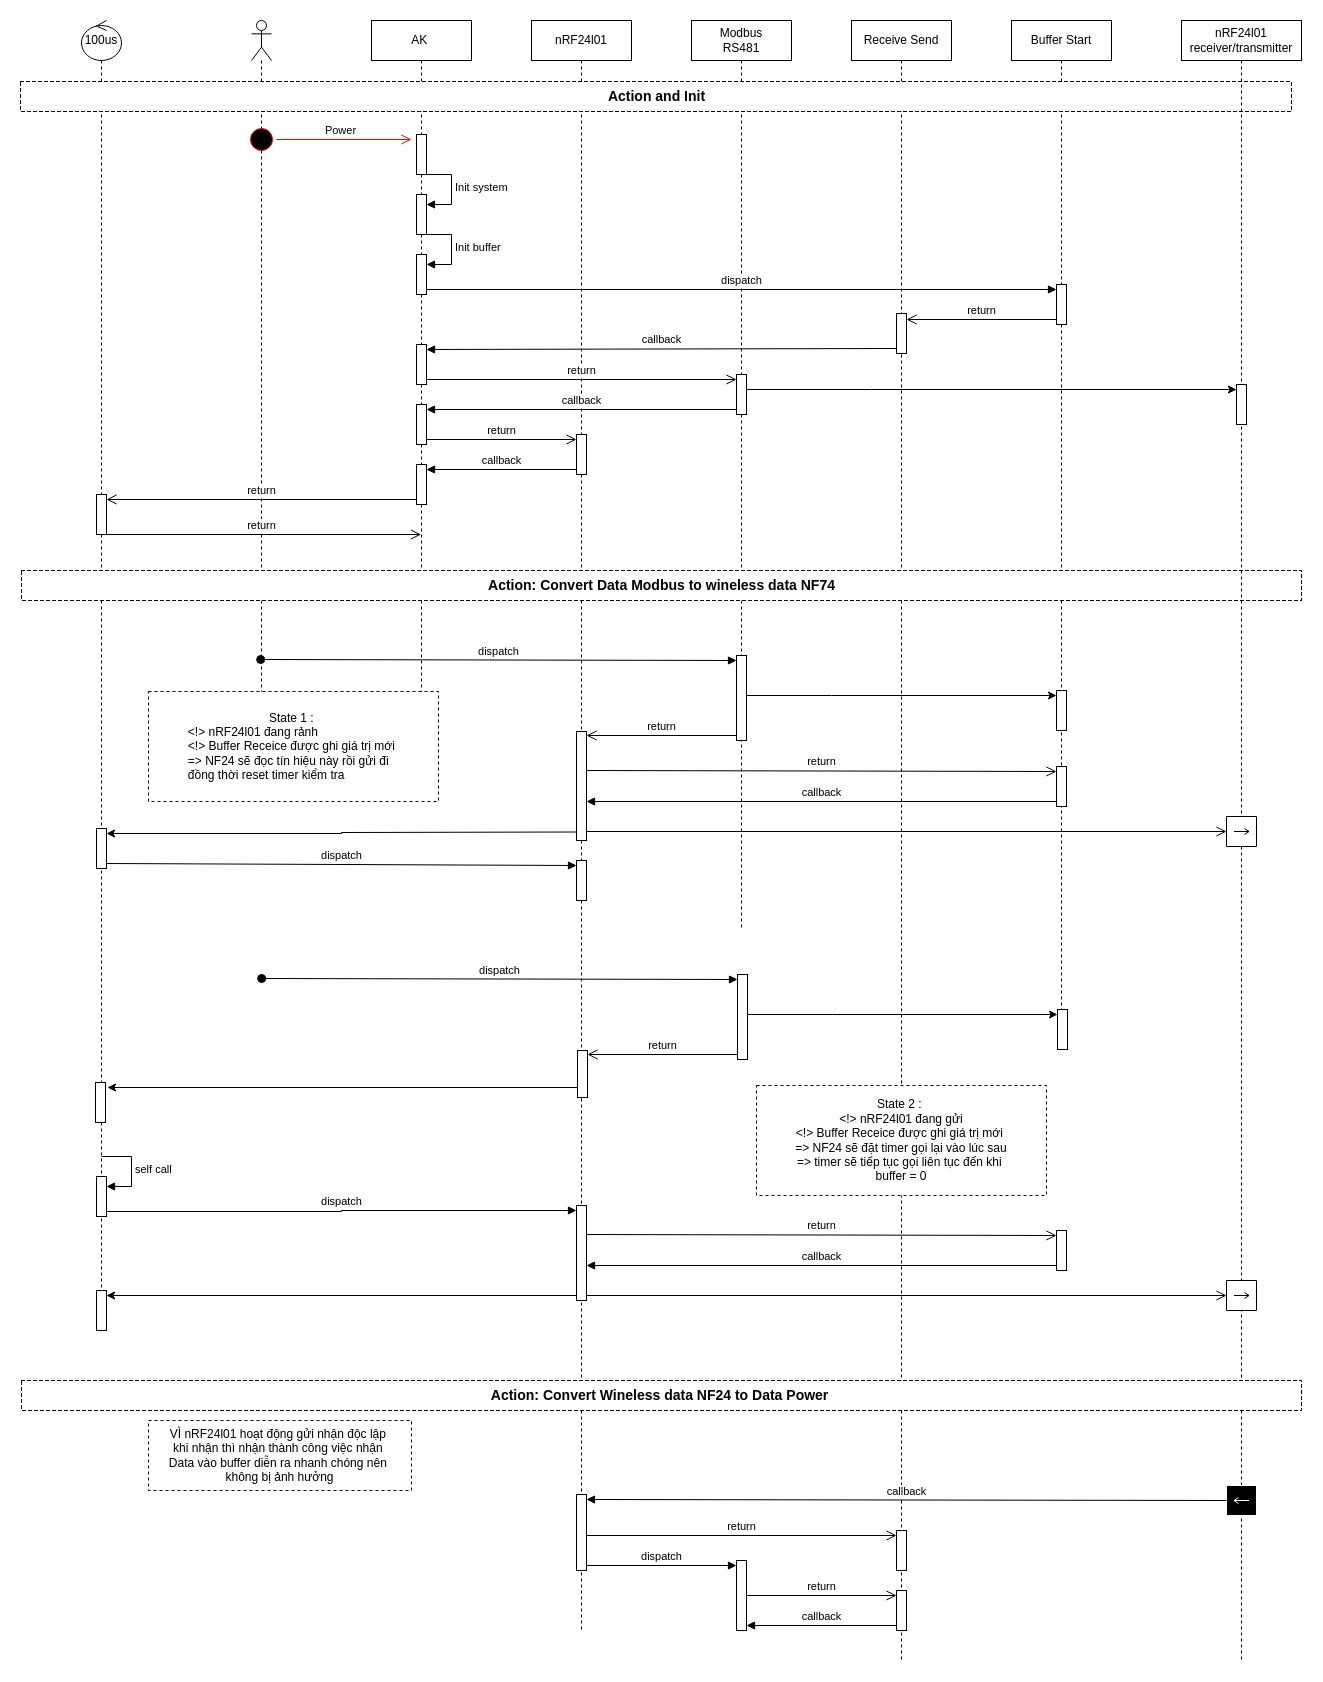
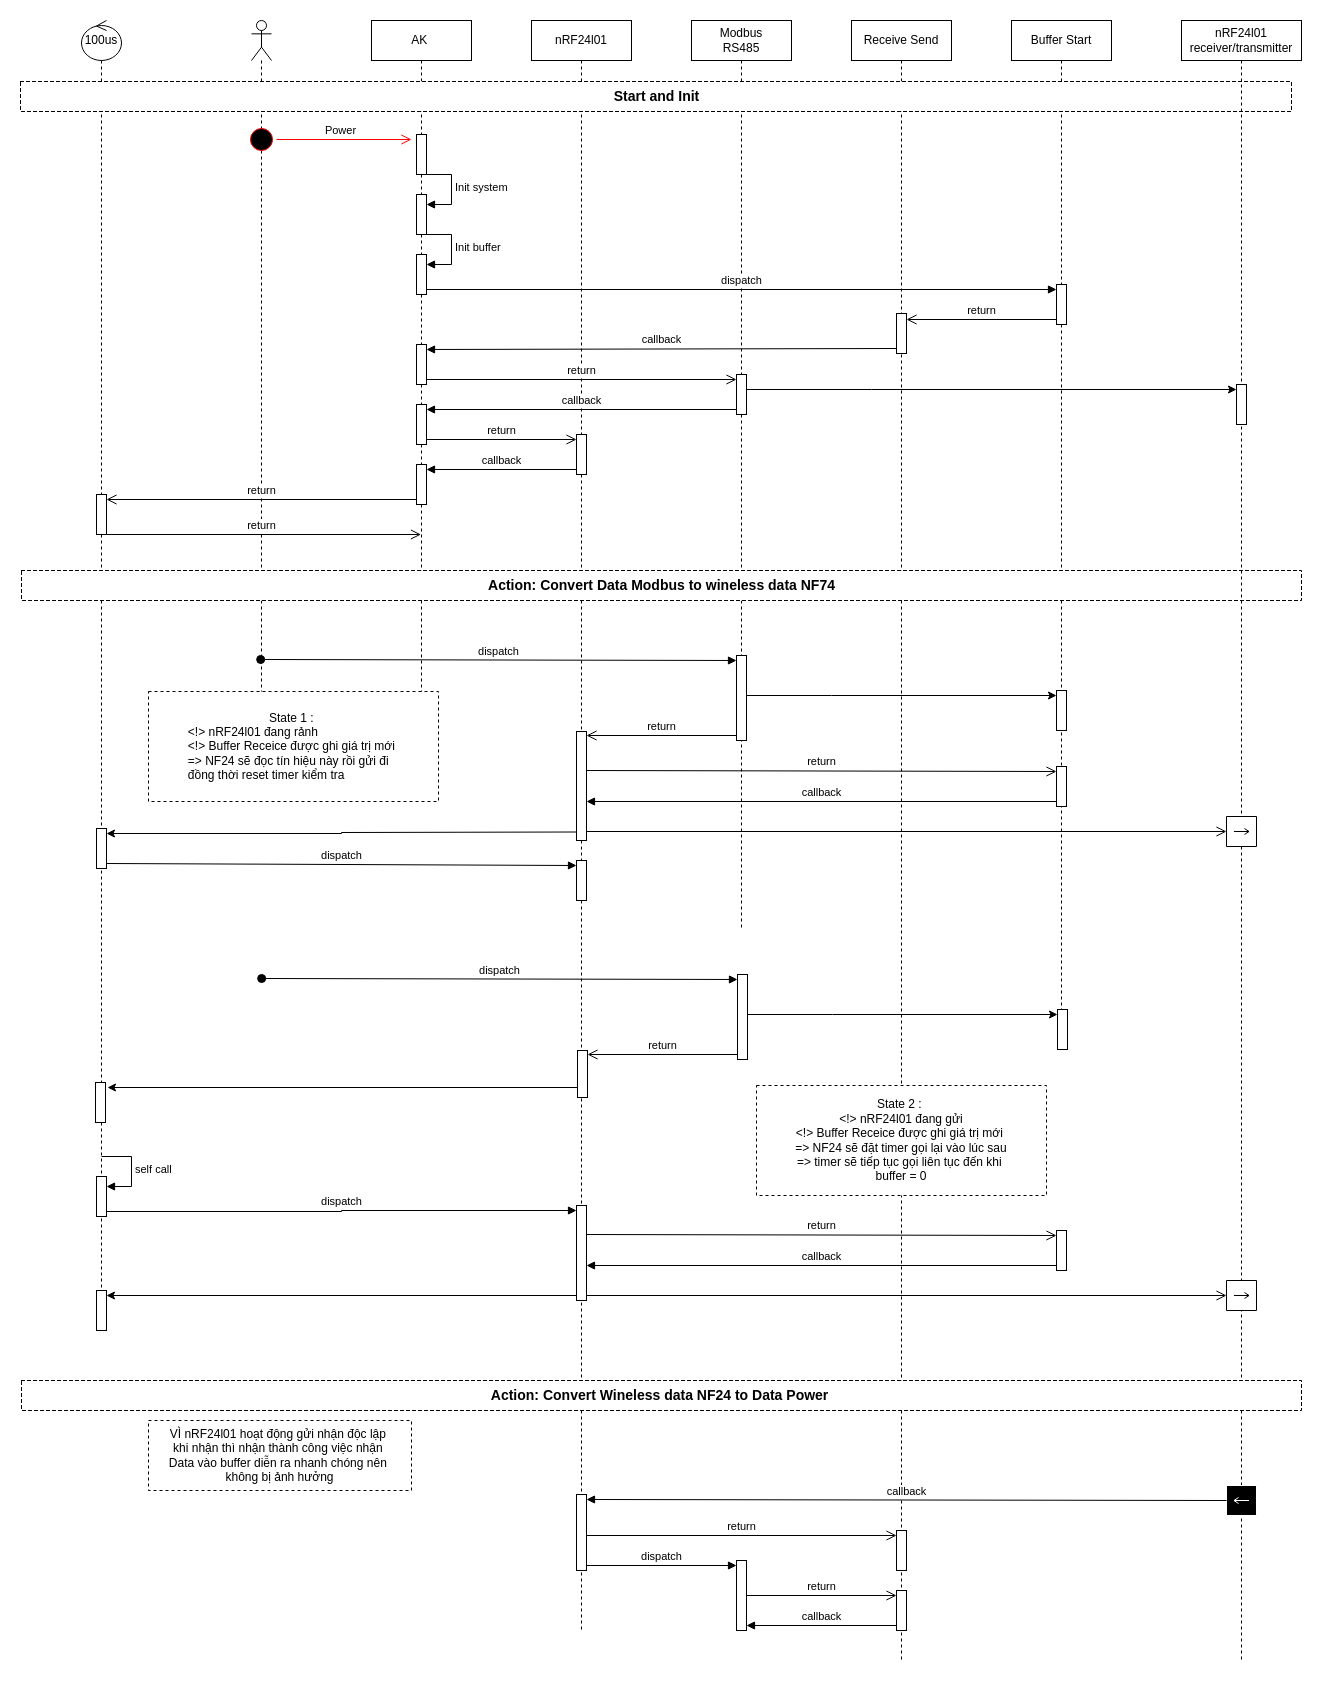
(742, 41) -> (742, 41)
(657, 97) -> (657, 97)
